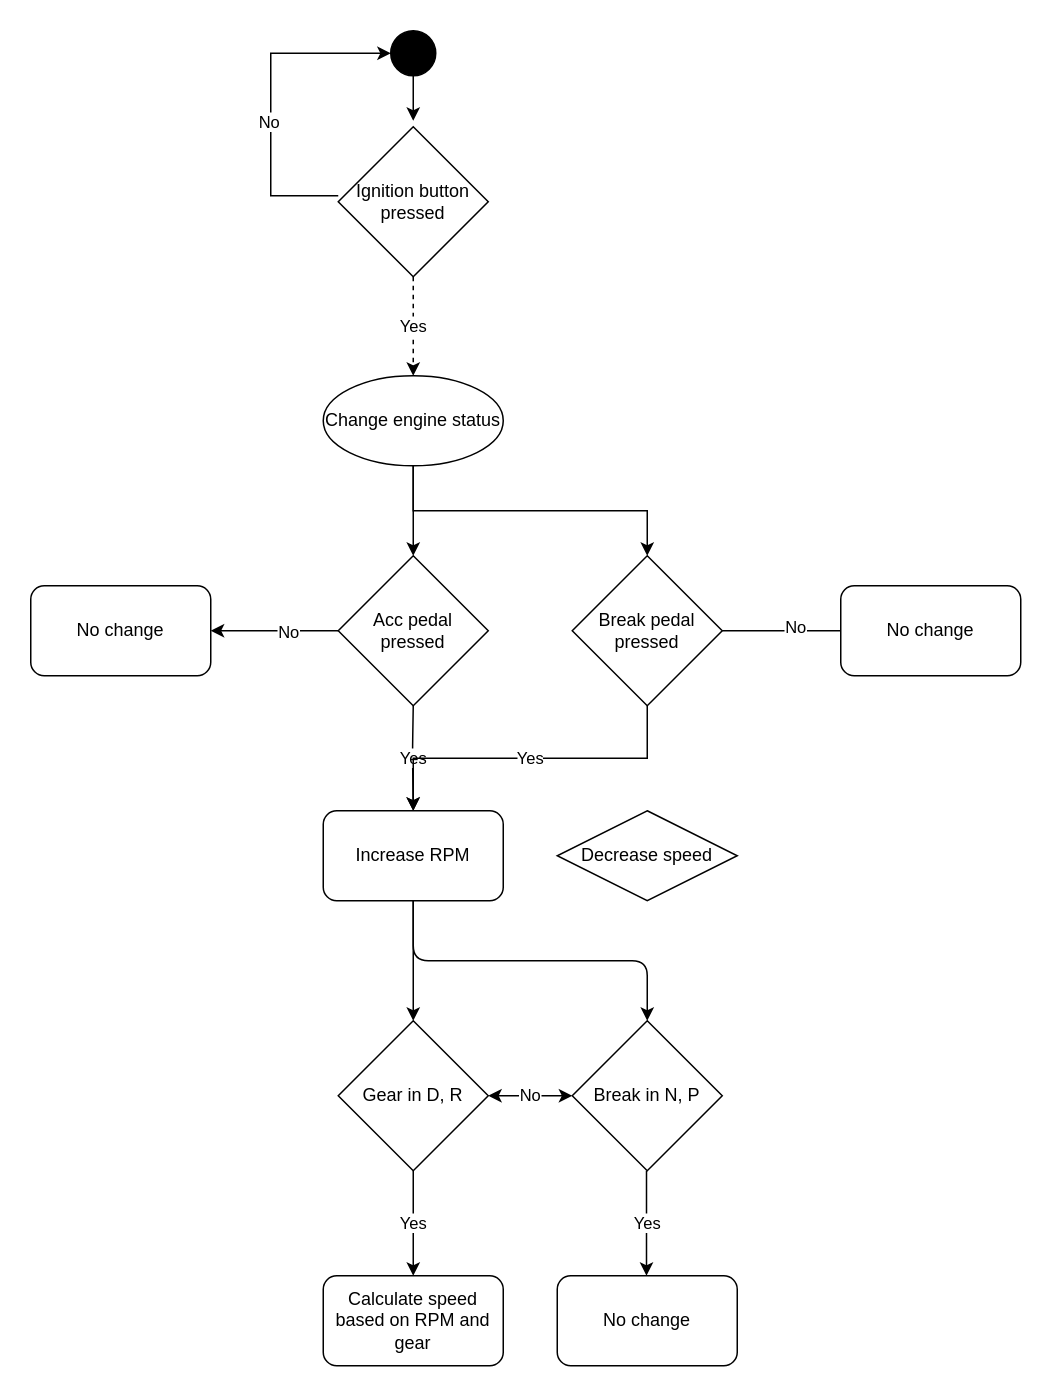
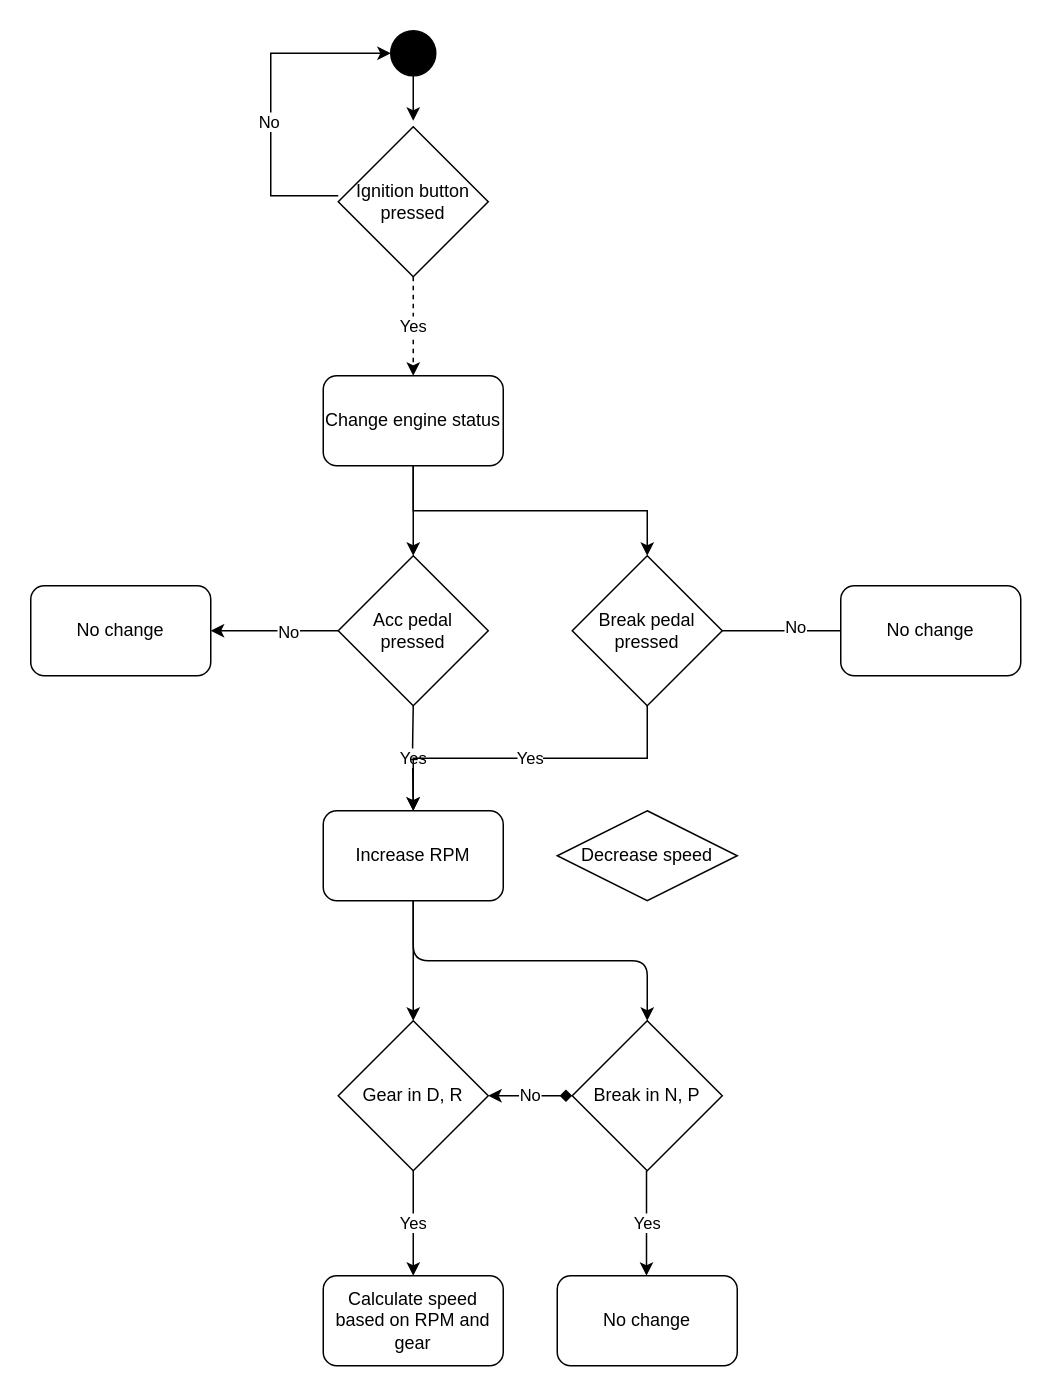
(413, 421) -> (413, 421)
(561, 1096) -> (560, 1096)
